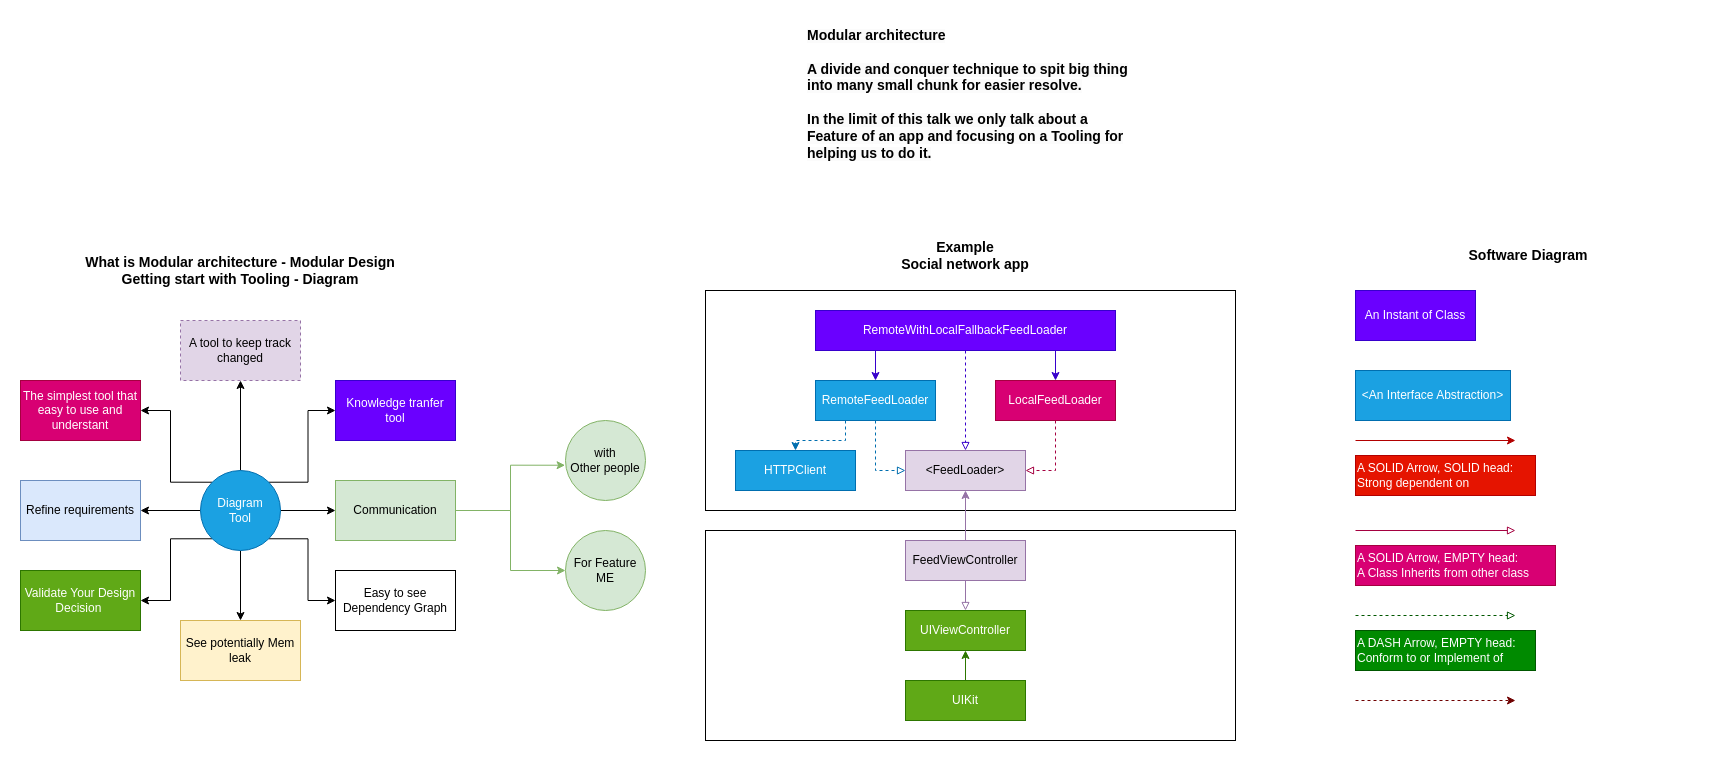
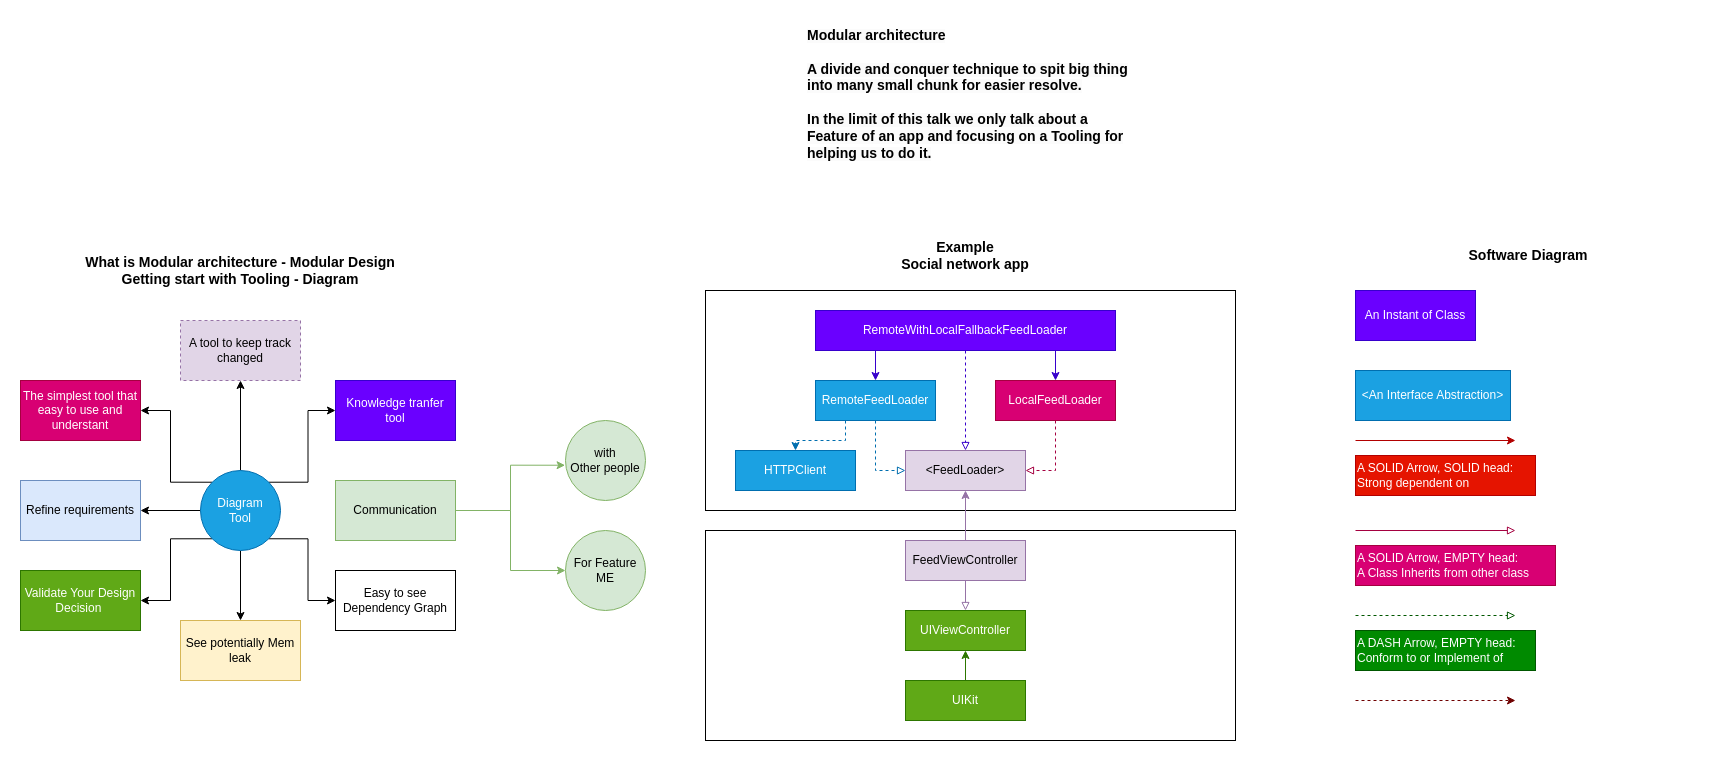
(305, 511) -> none
